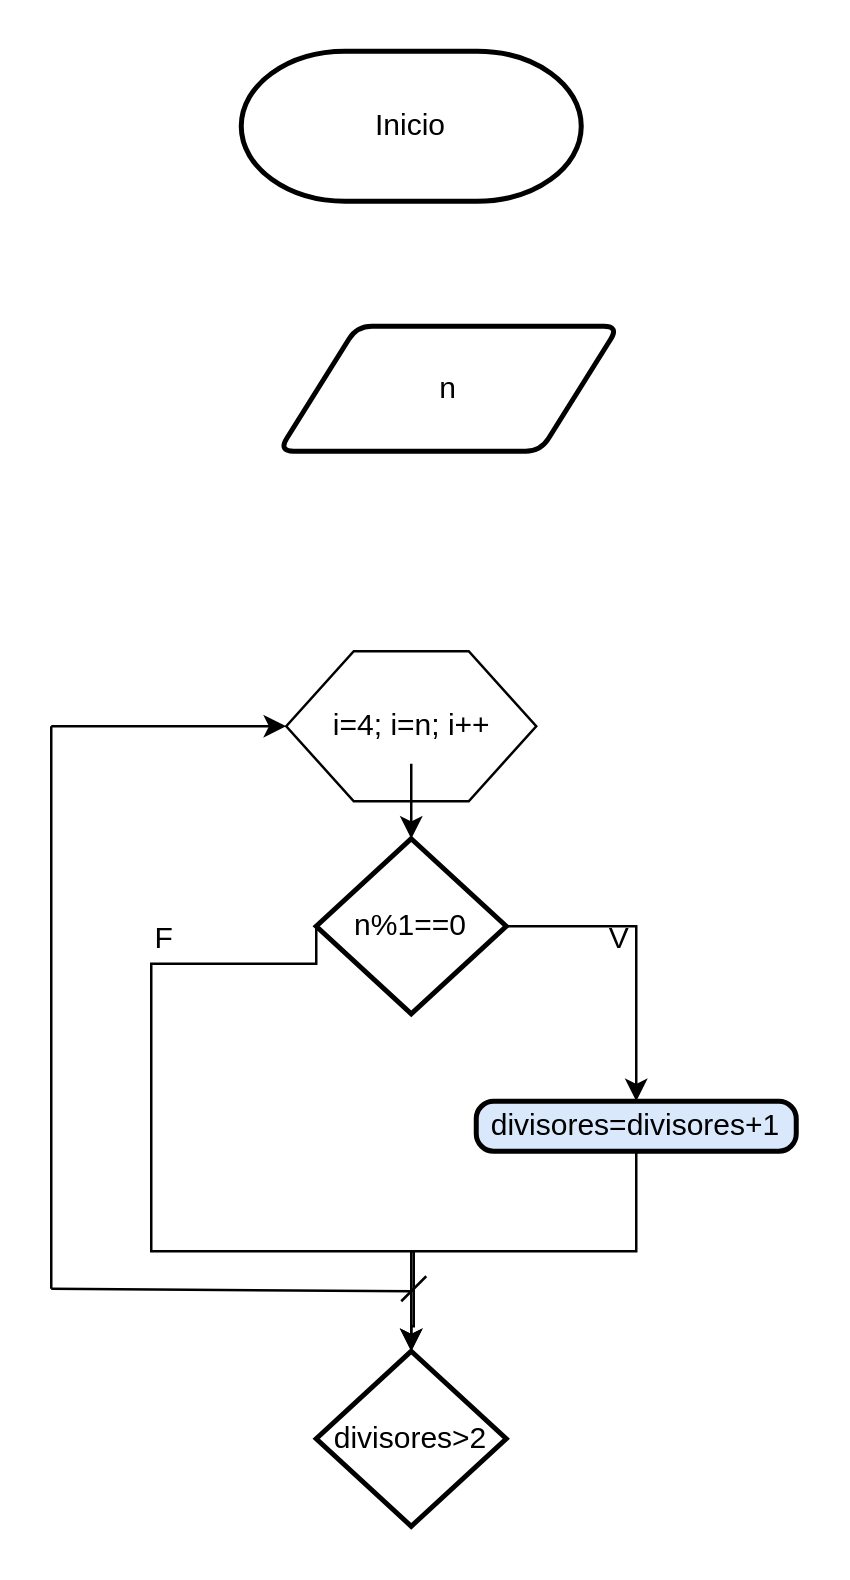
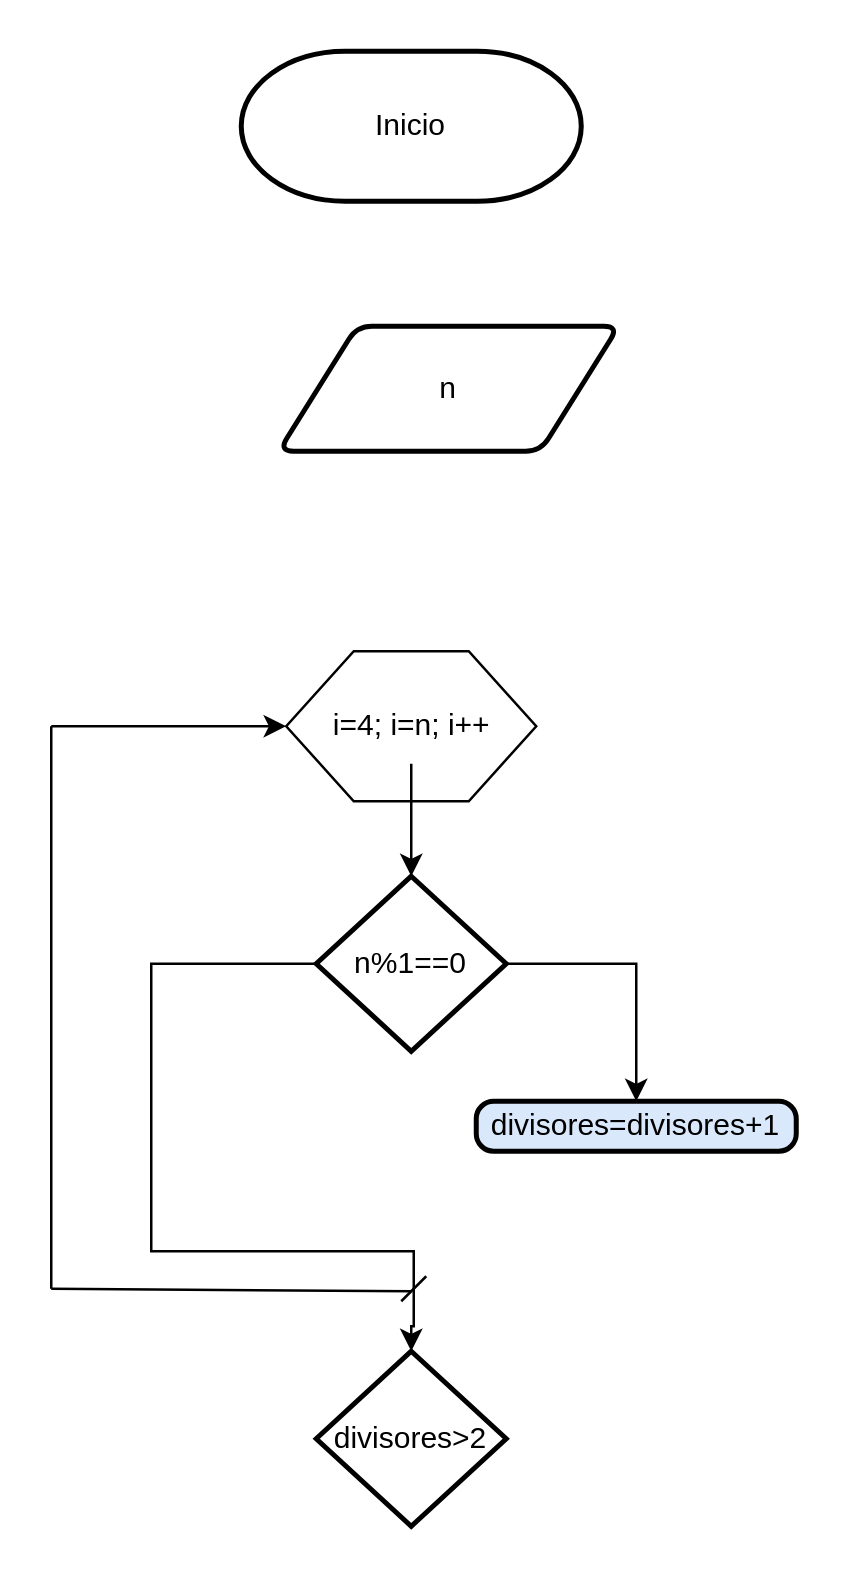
(411, 926) -> (411, 964)
(164, 939) -> none
(619, 939) -> none
(577, 1251) -> none
